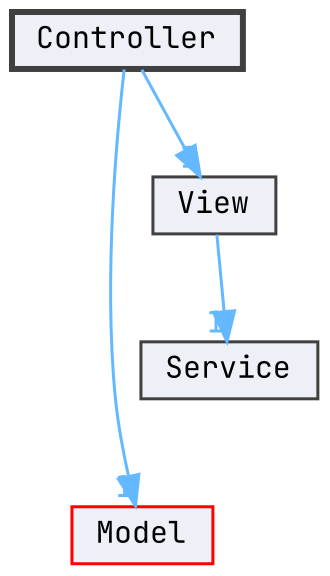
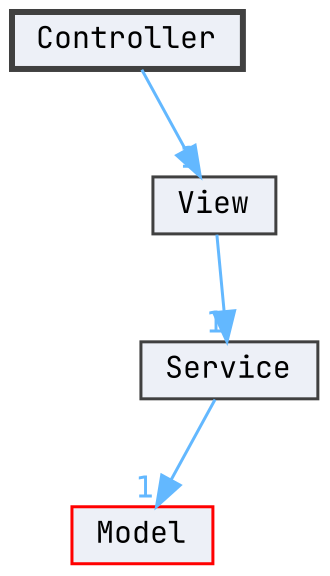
(111, 273) -> (193, 440)
